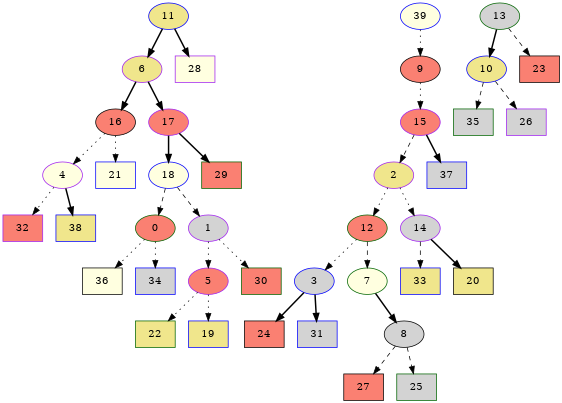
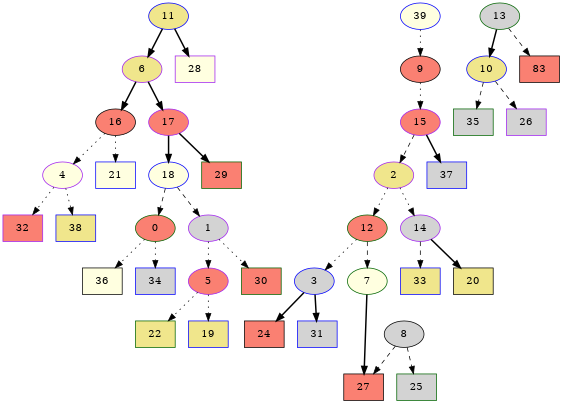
(540, 69) -> (540, 69)
(68, 198) -> (68, 198)
(384, 305) -> (366, 330)
